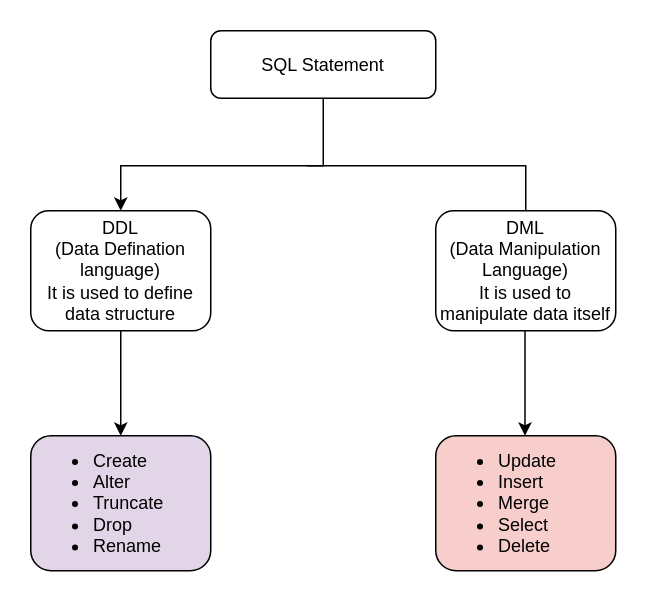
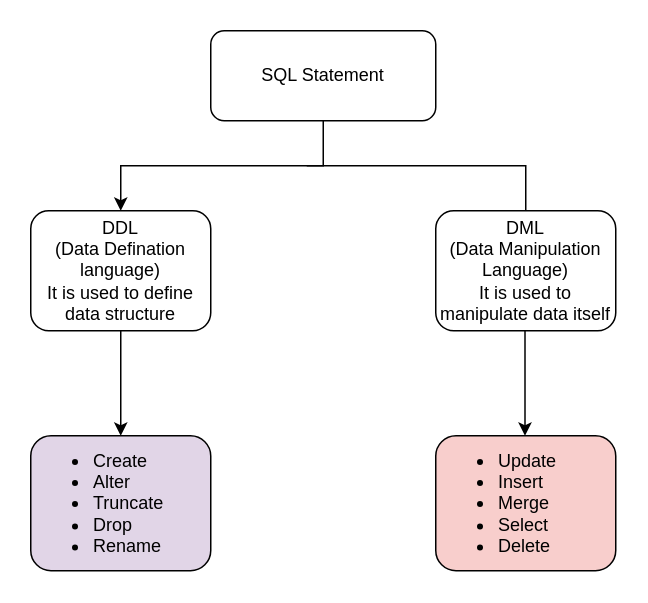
(323, 65) -> (323, 76)
